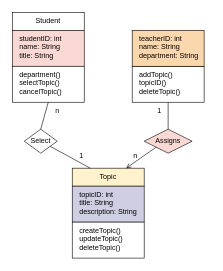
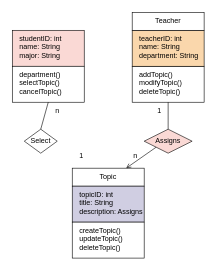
(48, 21) -> none
none -> (168, 21)
(45, 47) -> (45, 47)
(164, 83) -> (164, 83)
(70, 157) -> none
(108, 177) -> (108, 177)
(112, 208) -> (112, 208)
